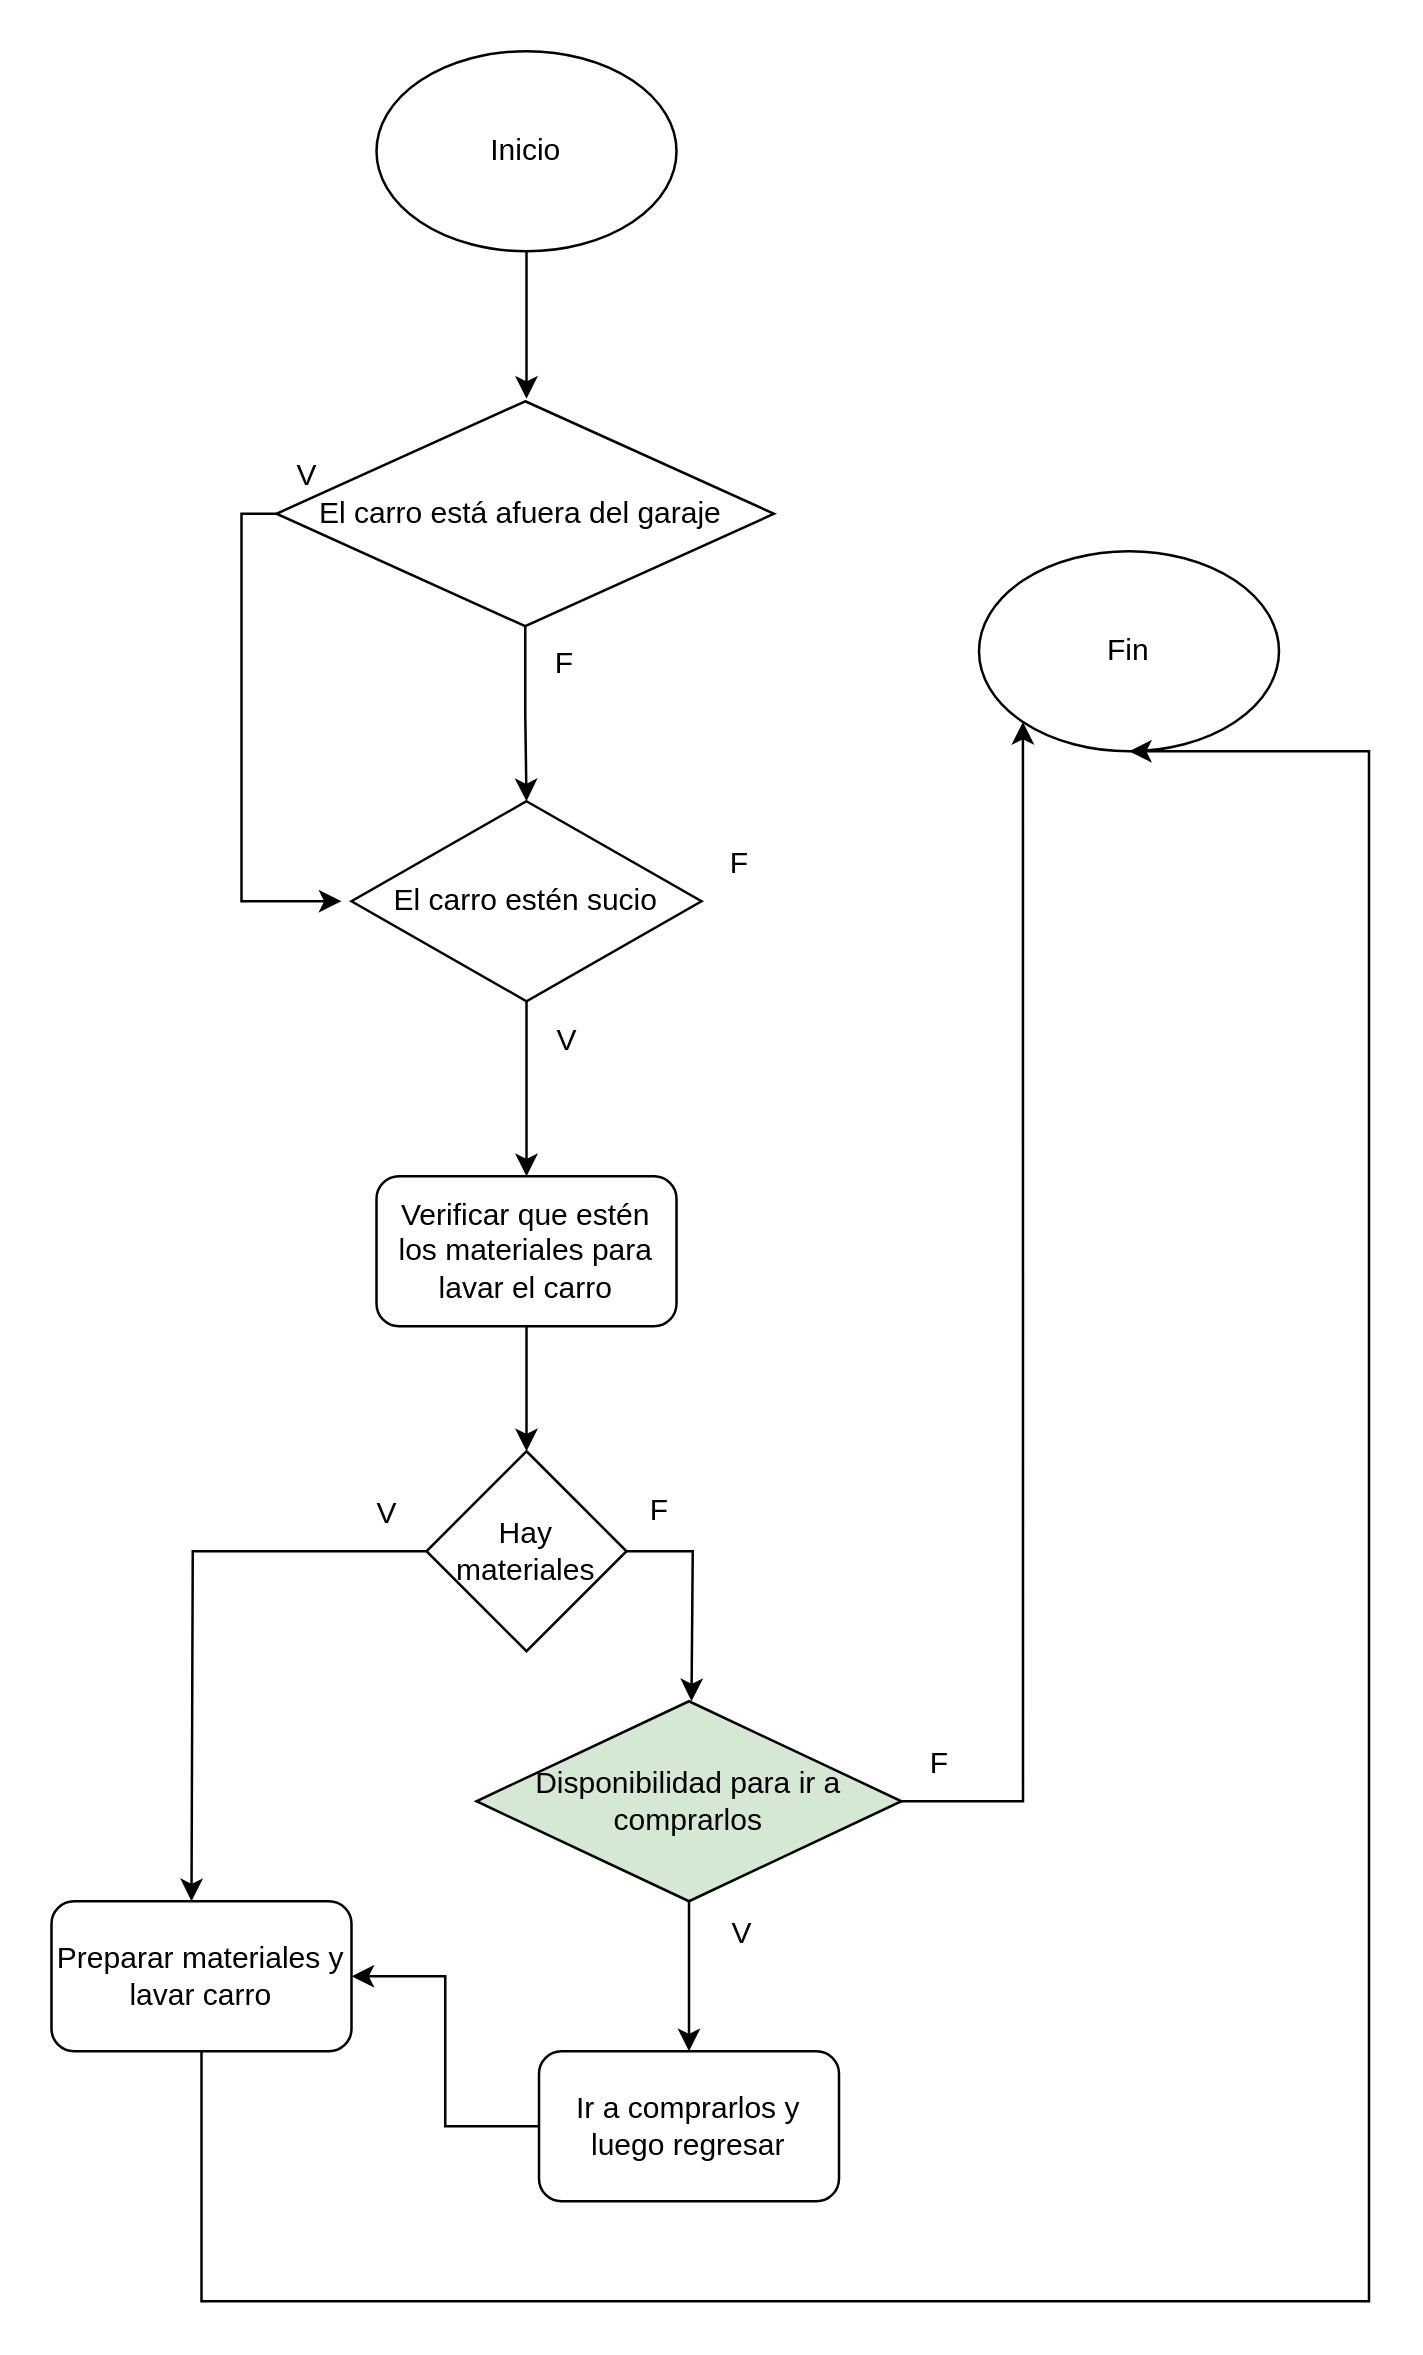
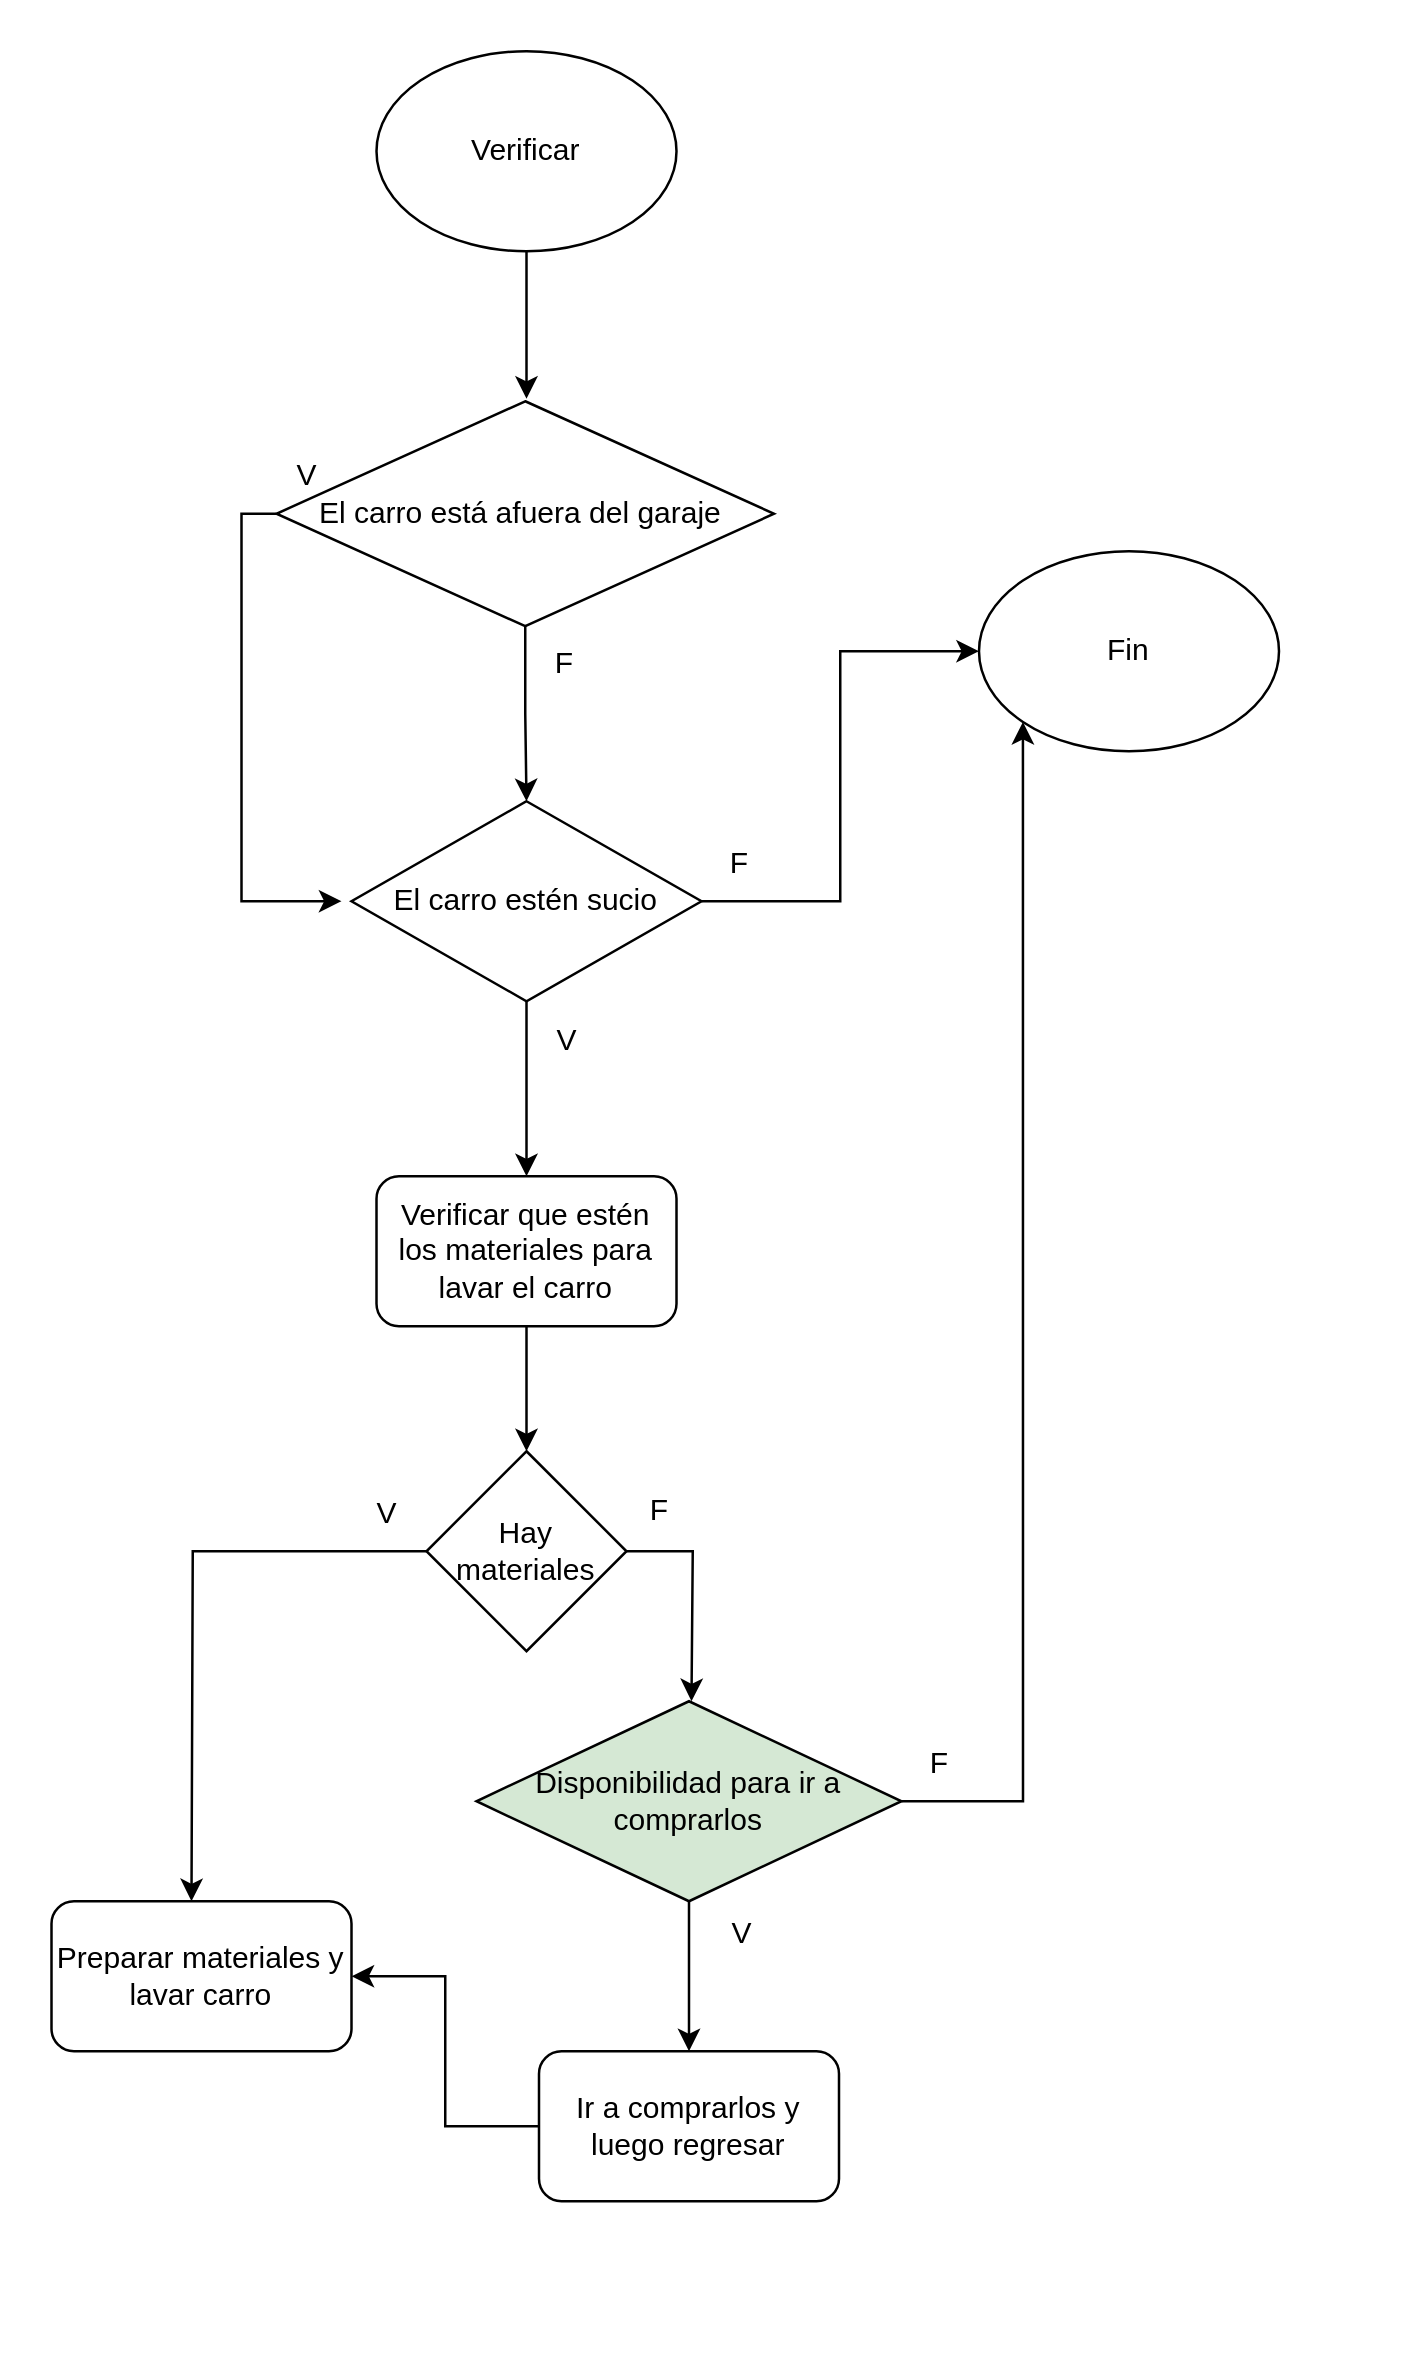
(526, 151) -> (526, 151)
none -> (840, 784)
(1369, 2123) -> none
